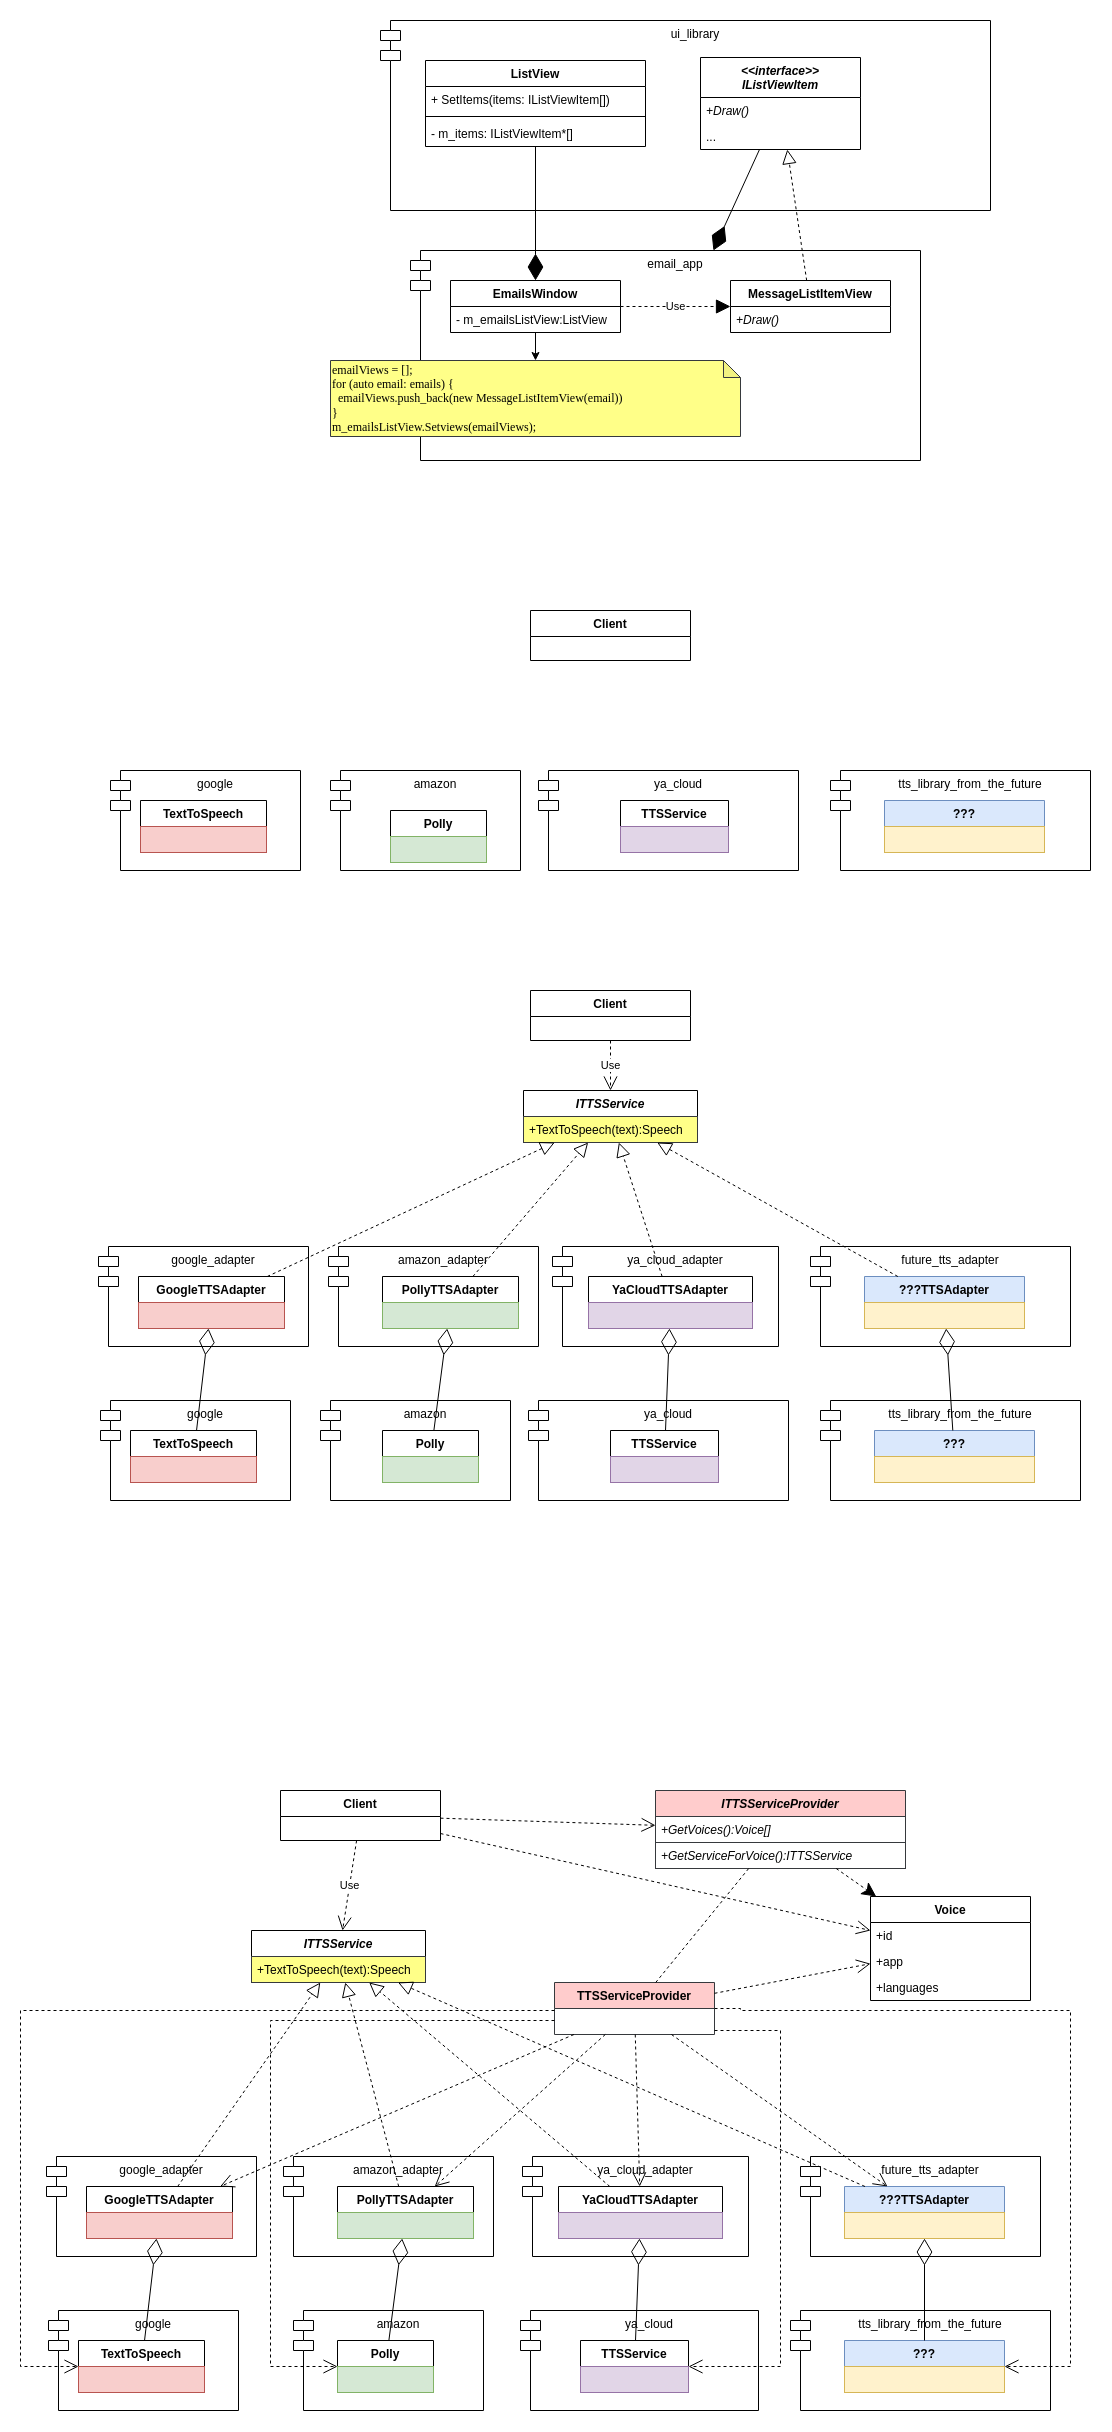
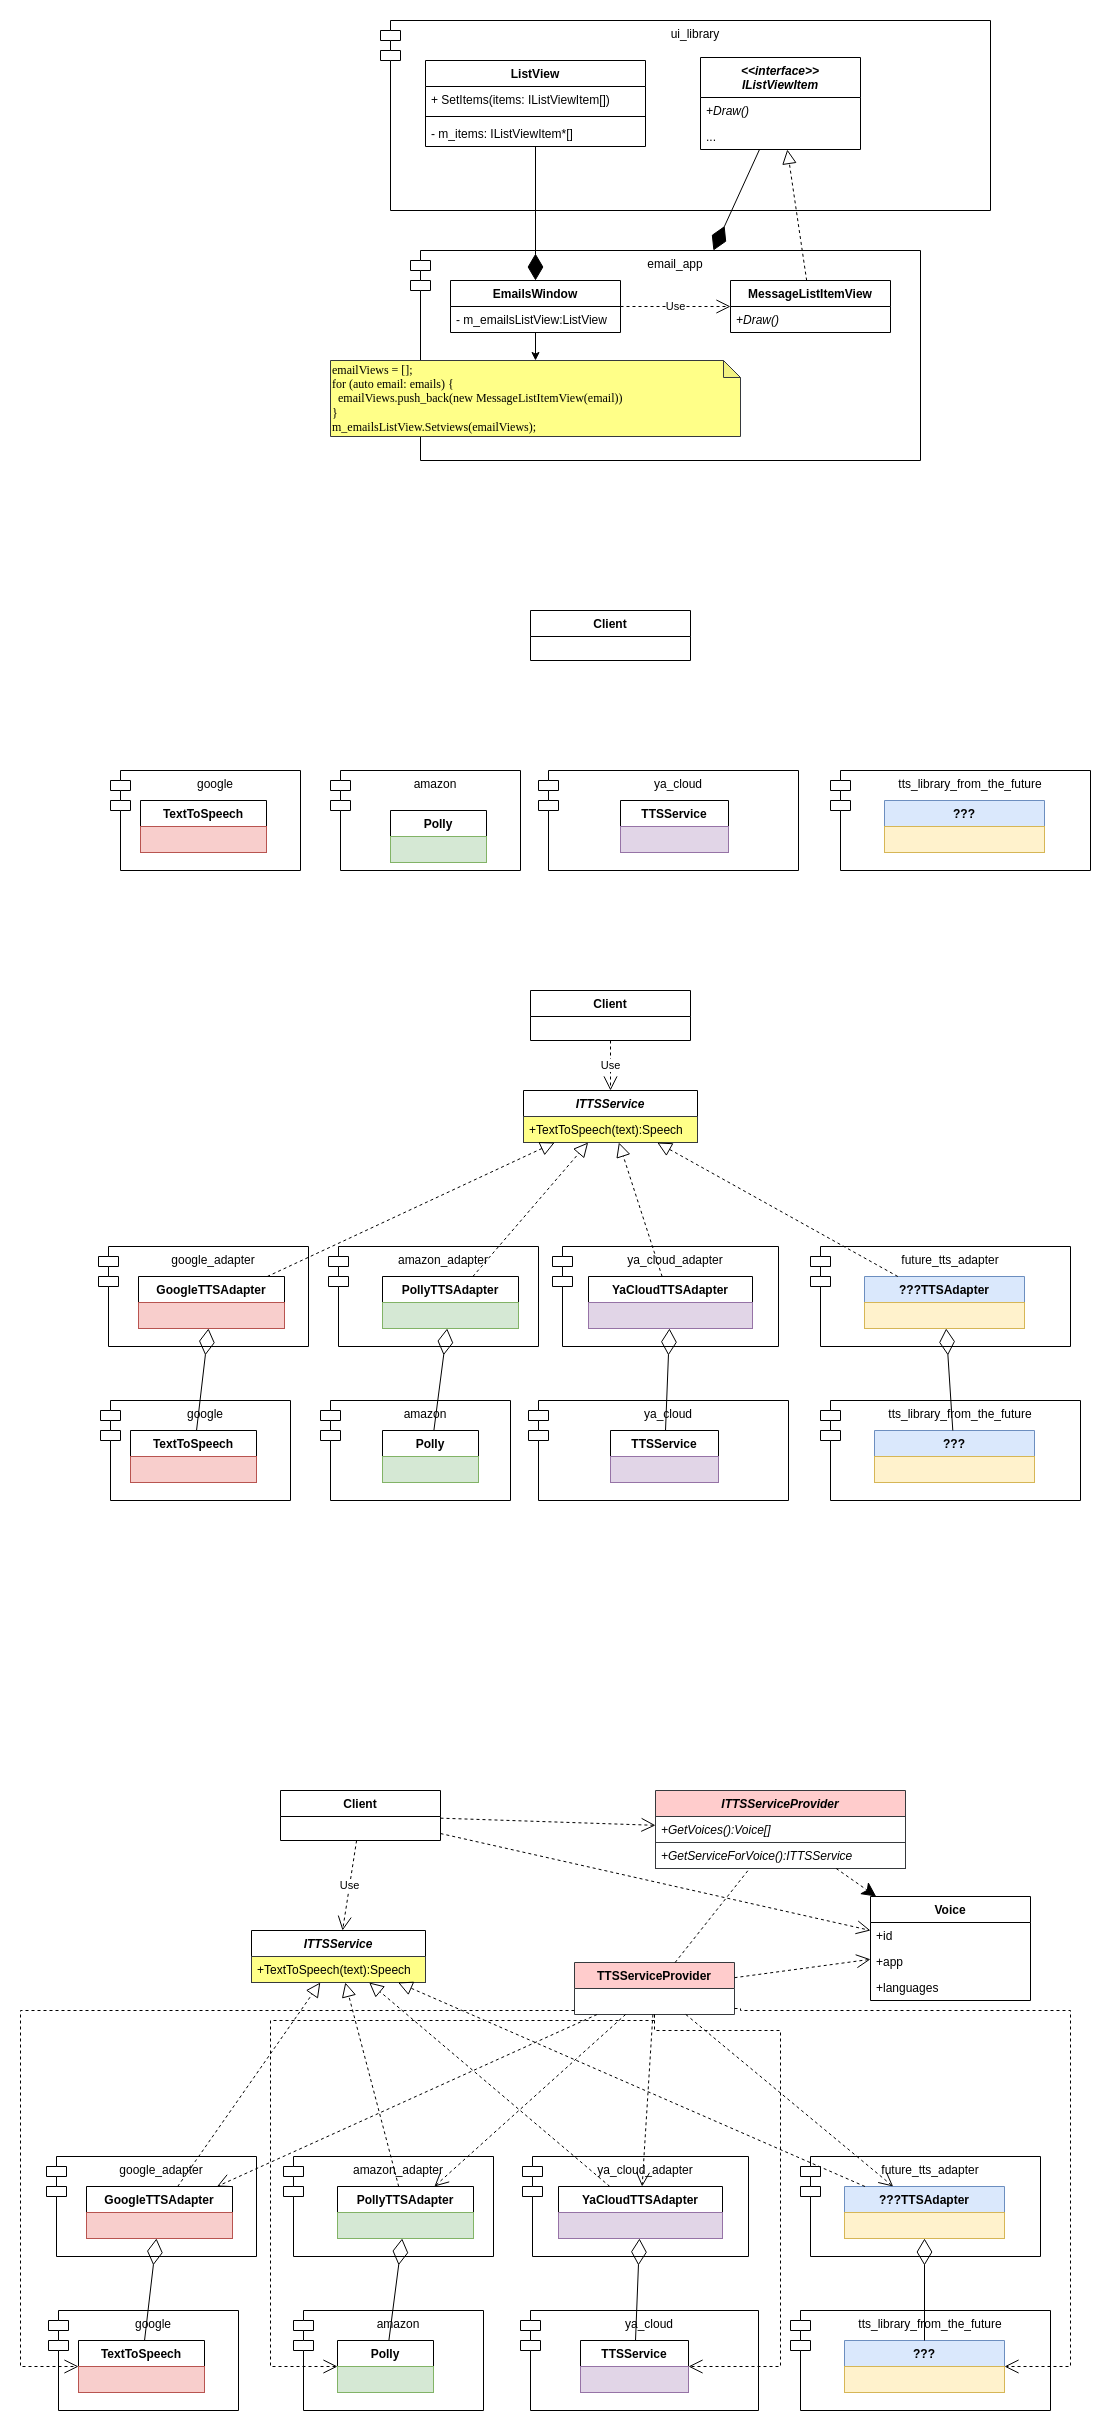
(715, 307) -> (721, 307)
(635, 2009) -> (655, 1989)
